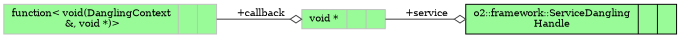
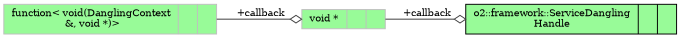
(426, 14) -> (426, 14)
